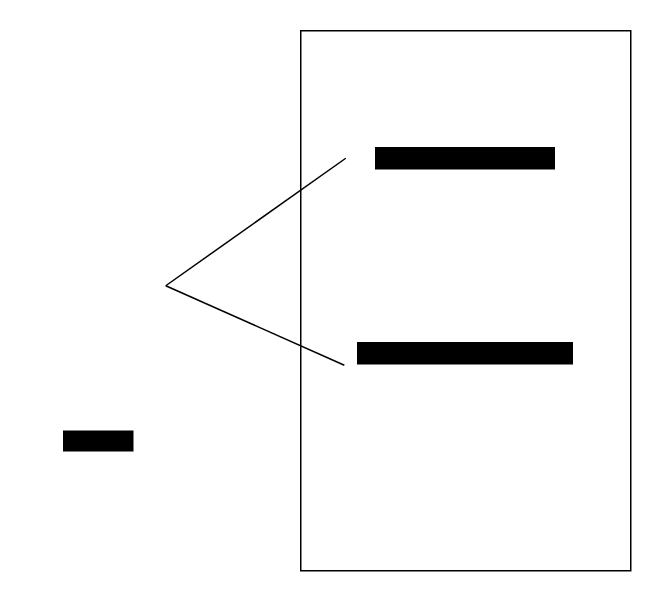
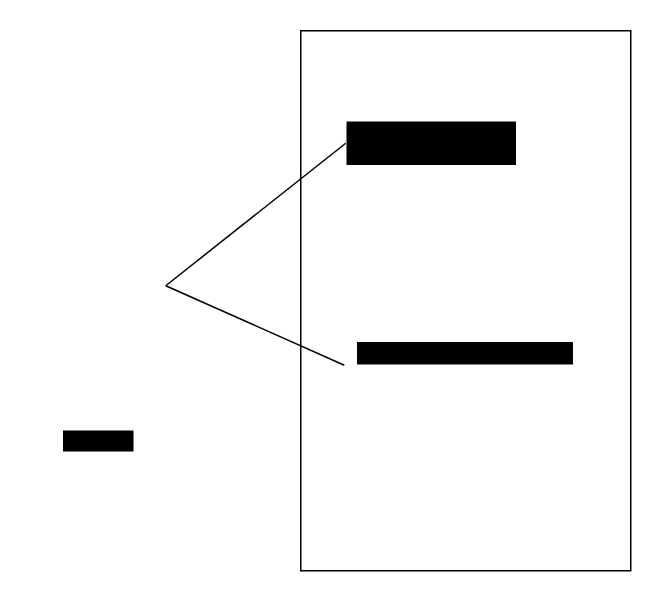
(466, 158) -> (432, 143)
